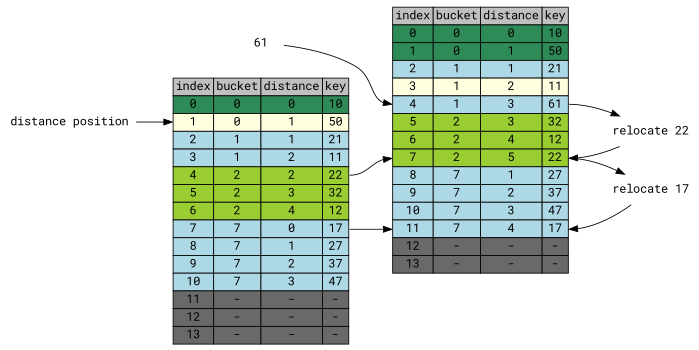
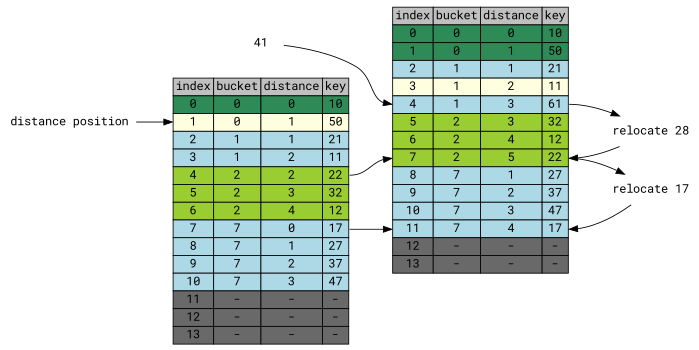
(261, 43) -> (261, 43)
(651, 131) -> (651, 131)
